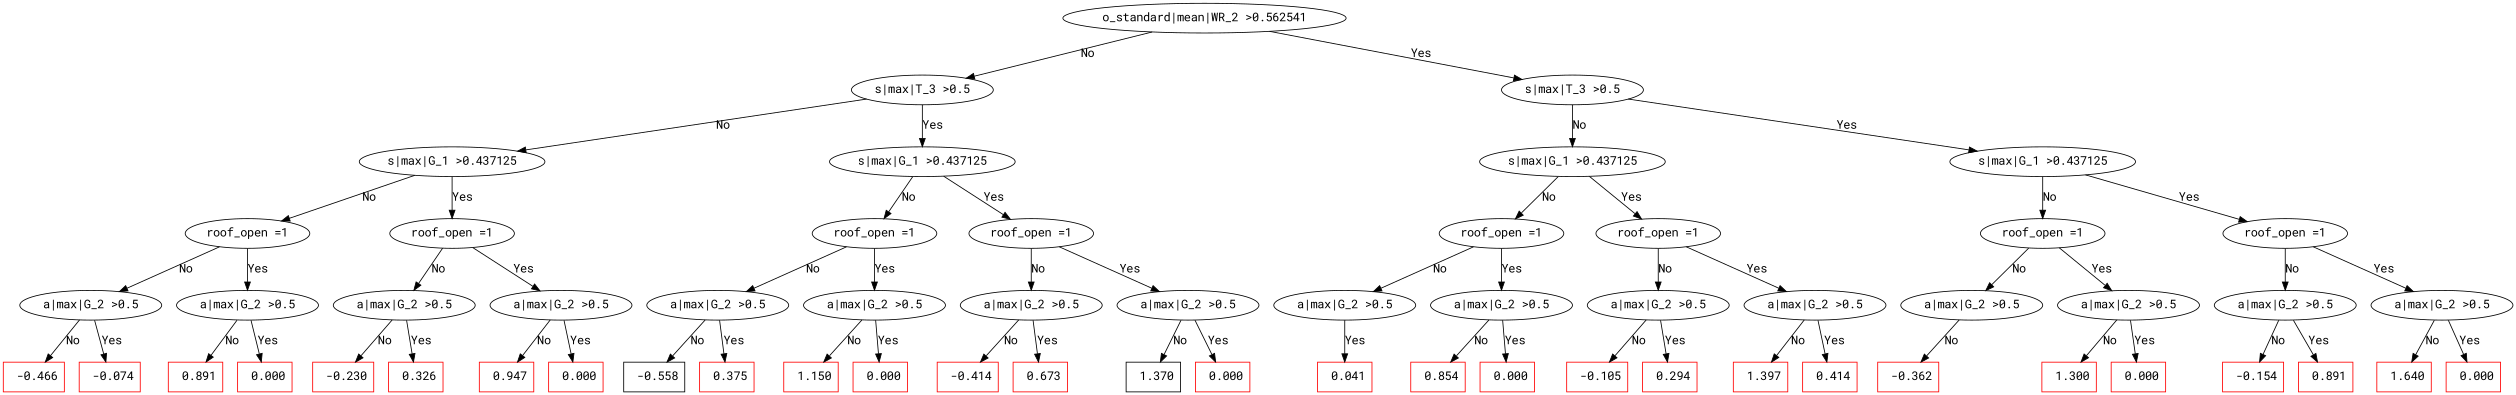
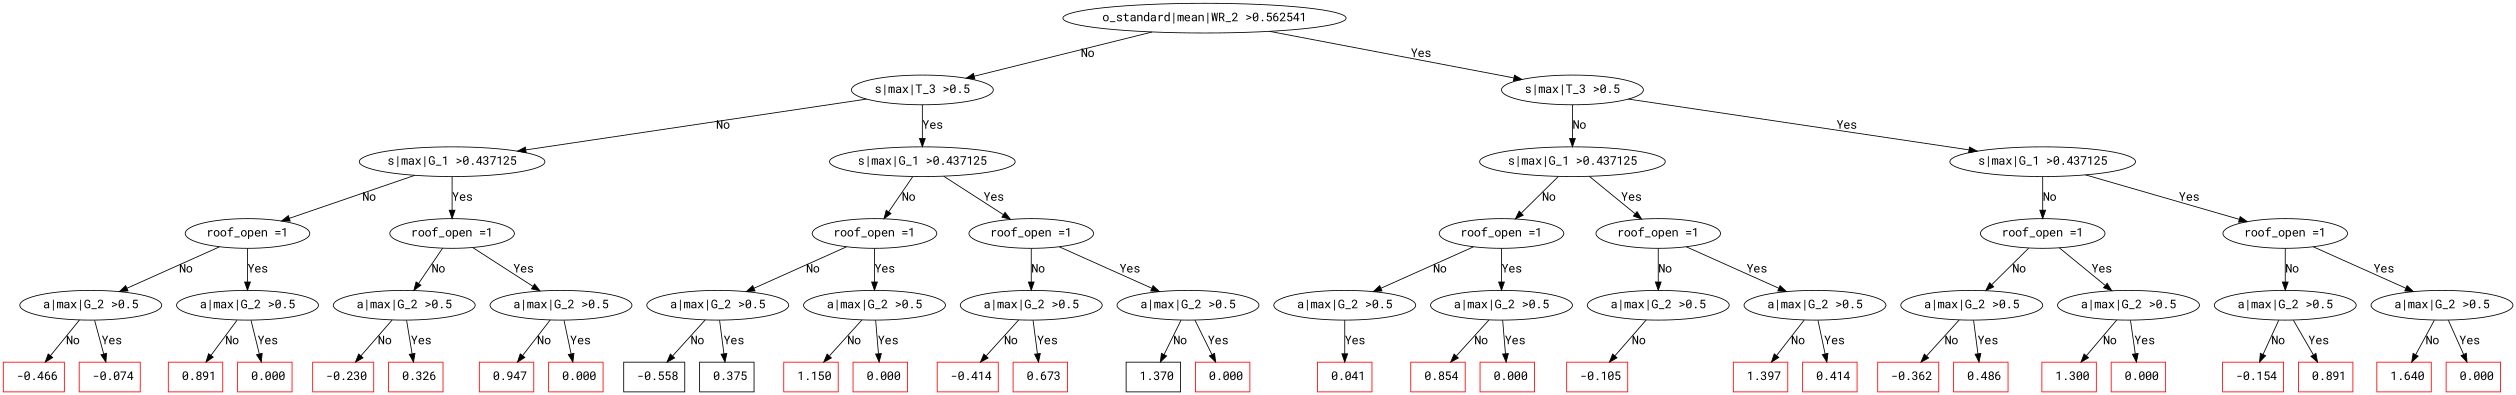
(727, 377) -> (727, 377)
(1670, 377) -> none
none -> (1981, 377)
